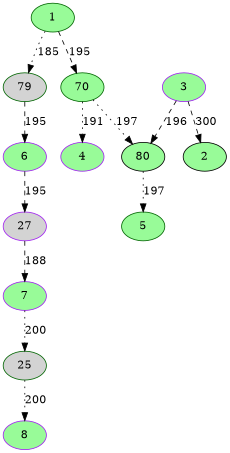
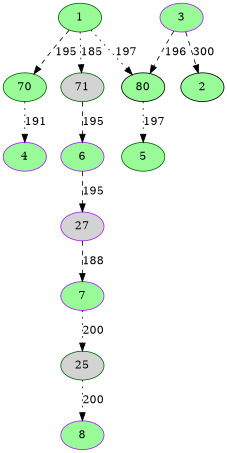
(25, 87) -> (82, 87)
(110, 119) -> (109, 49)
